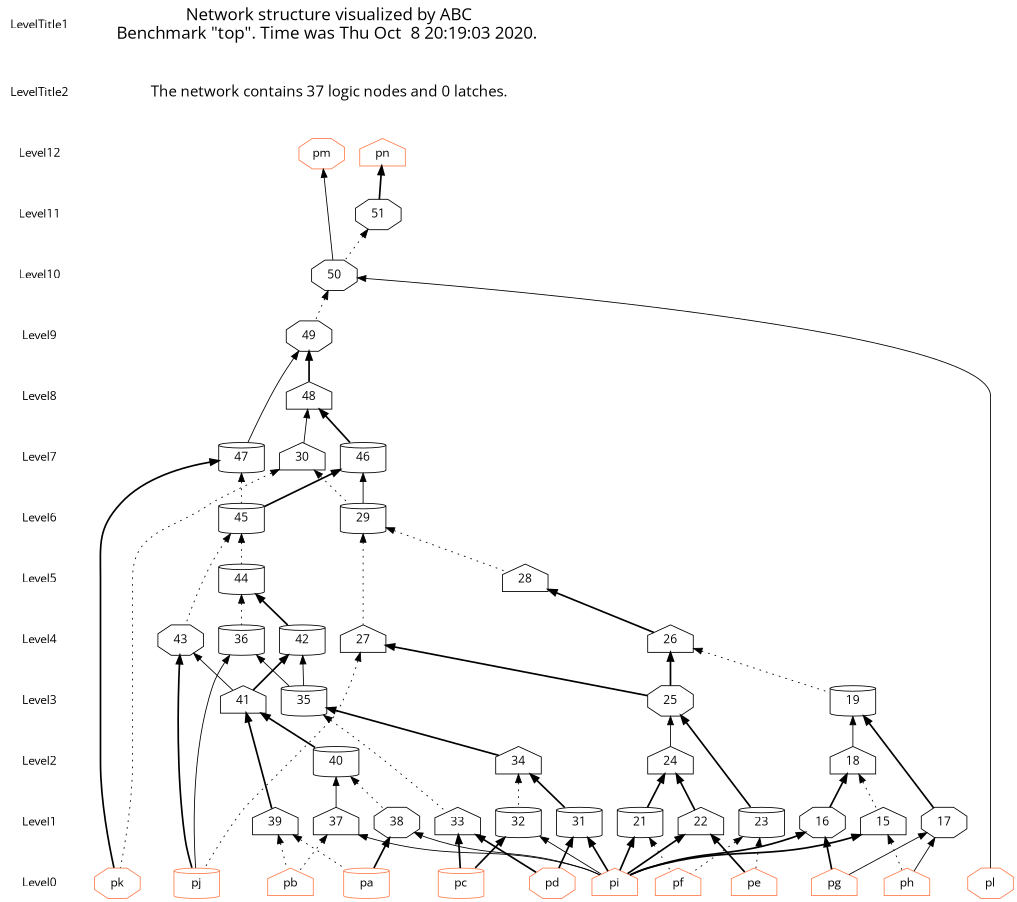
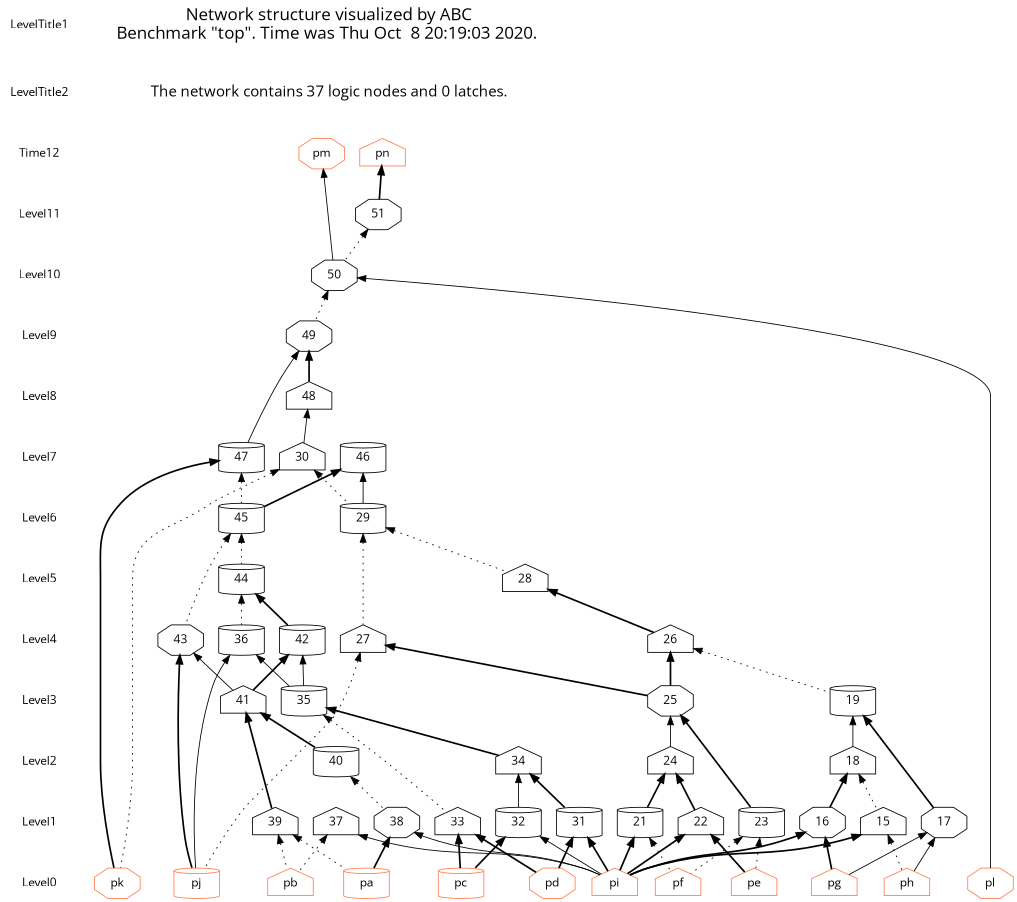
(40, 154) -> (40, 154)
(338, 429) -> none
(518, 795) -> (518, 795)
(336, 796) -> none
